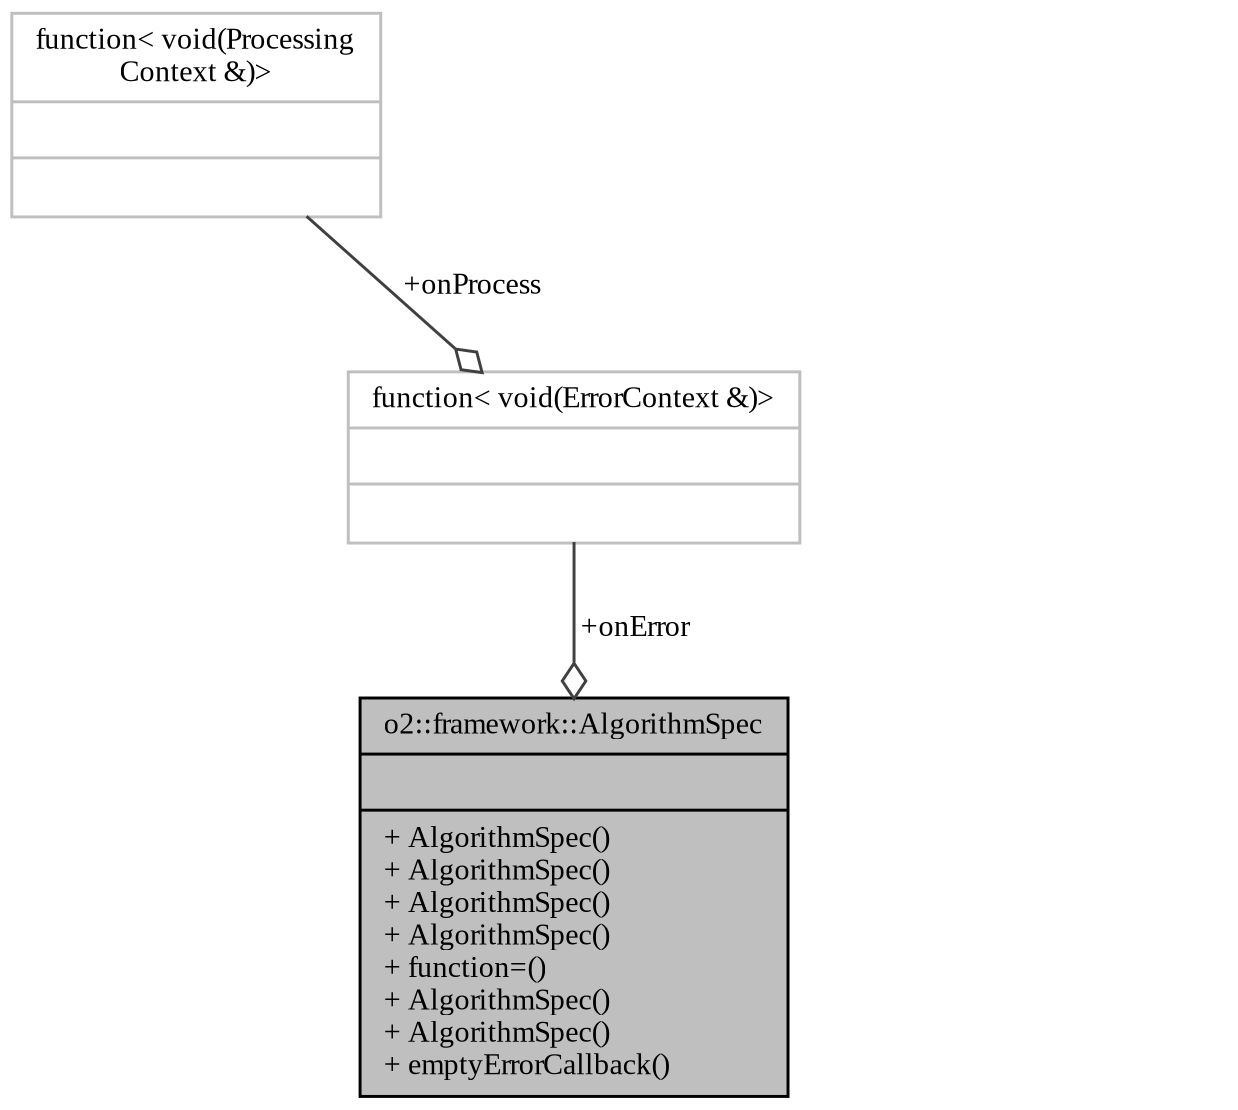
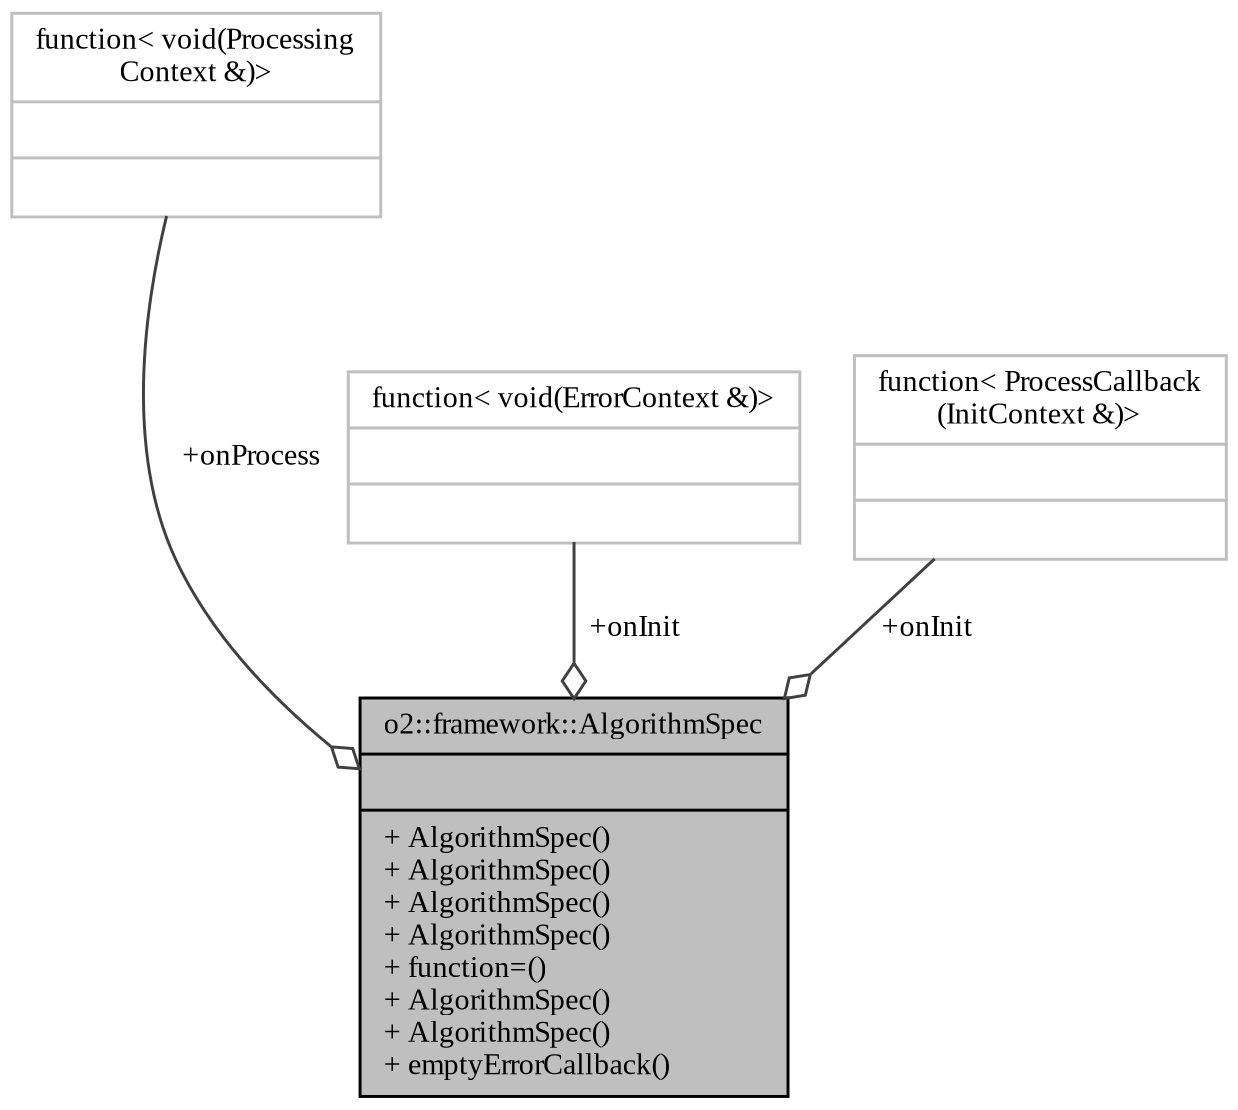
(381, 282) -> (158, 510)
none -> (1040, 457)
(633, 629) -> (633, 629)
